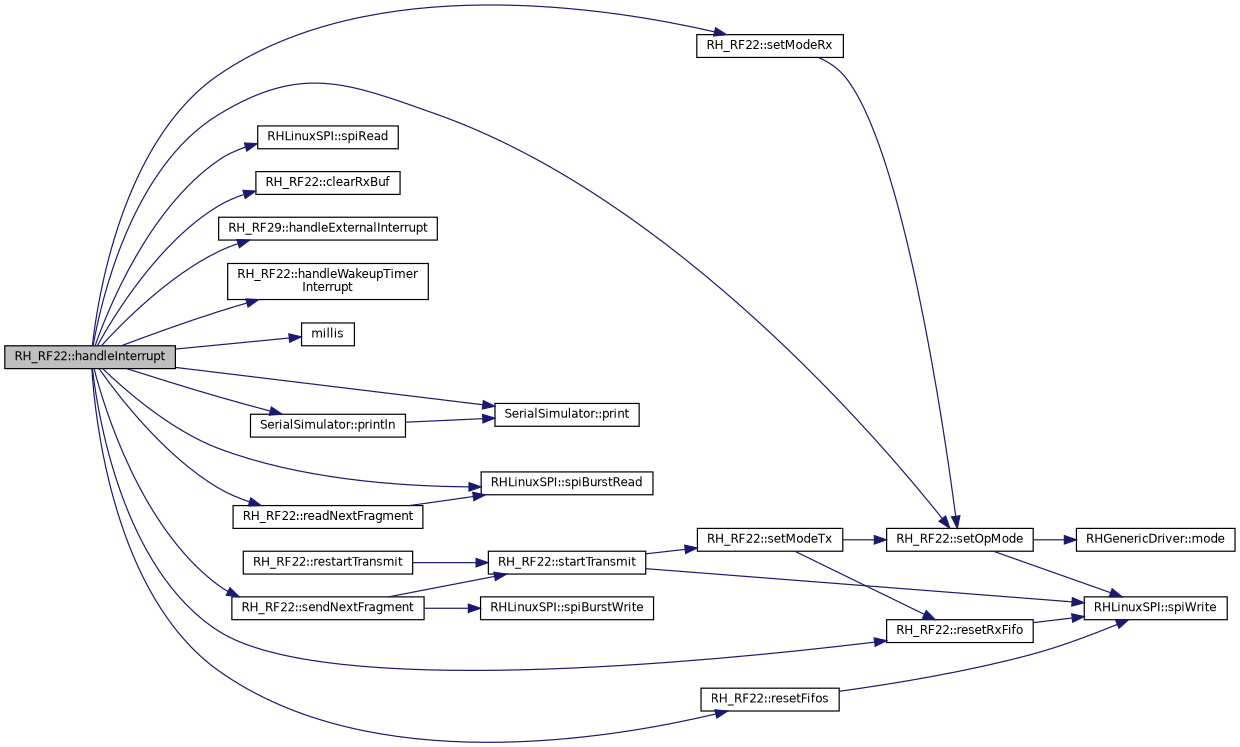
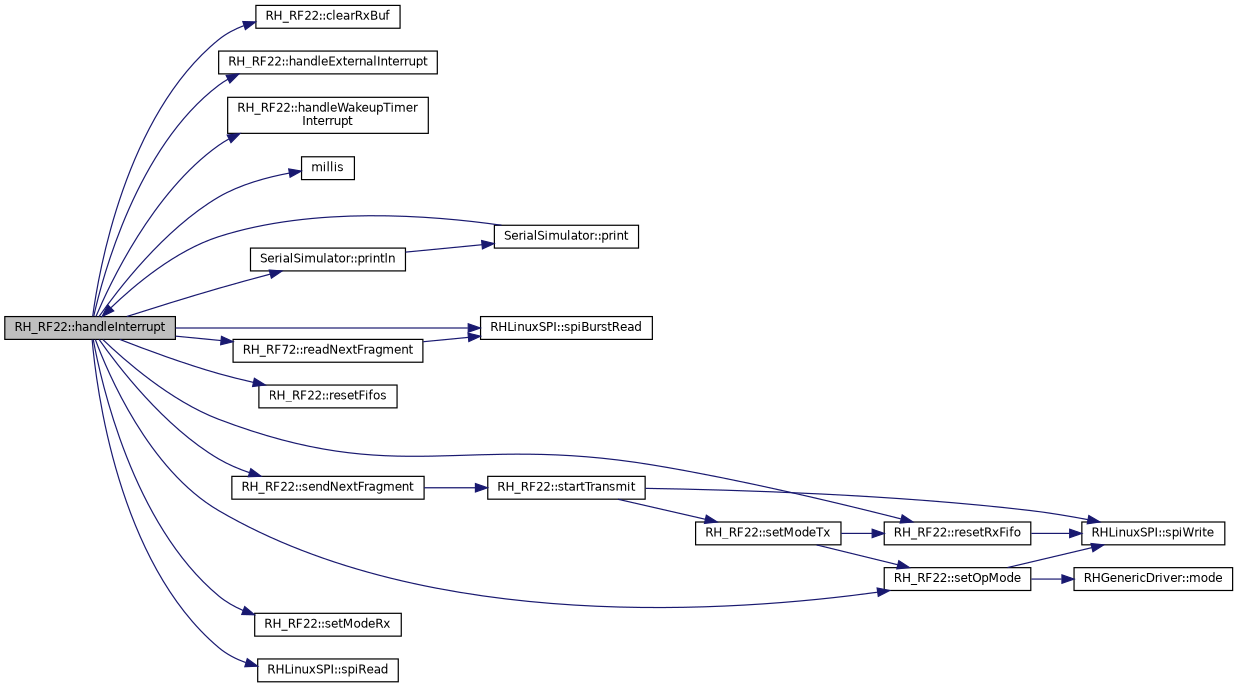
(328, 229) -> (328, 62)
(914, 275) -> none
(329, 386) -> (295, 220)
(328, 517) -> (328, 351)
(328, 563) -> none
(567, 608) -> none
(981, 667) -> none
